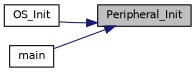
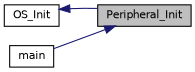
(73, 23) -> (84, 8)
